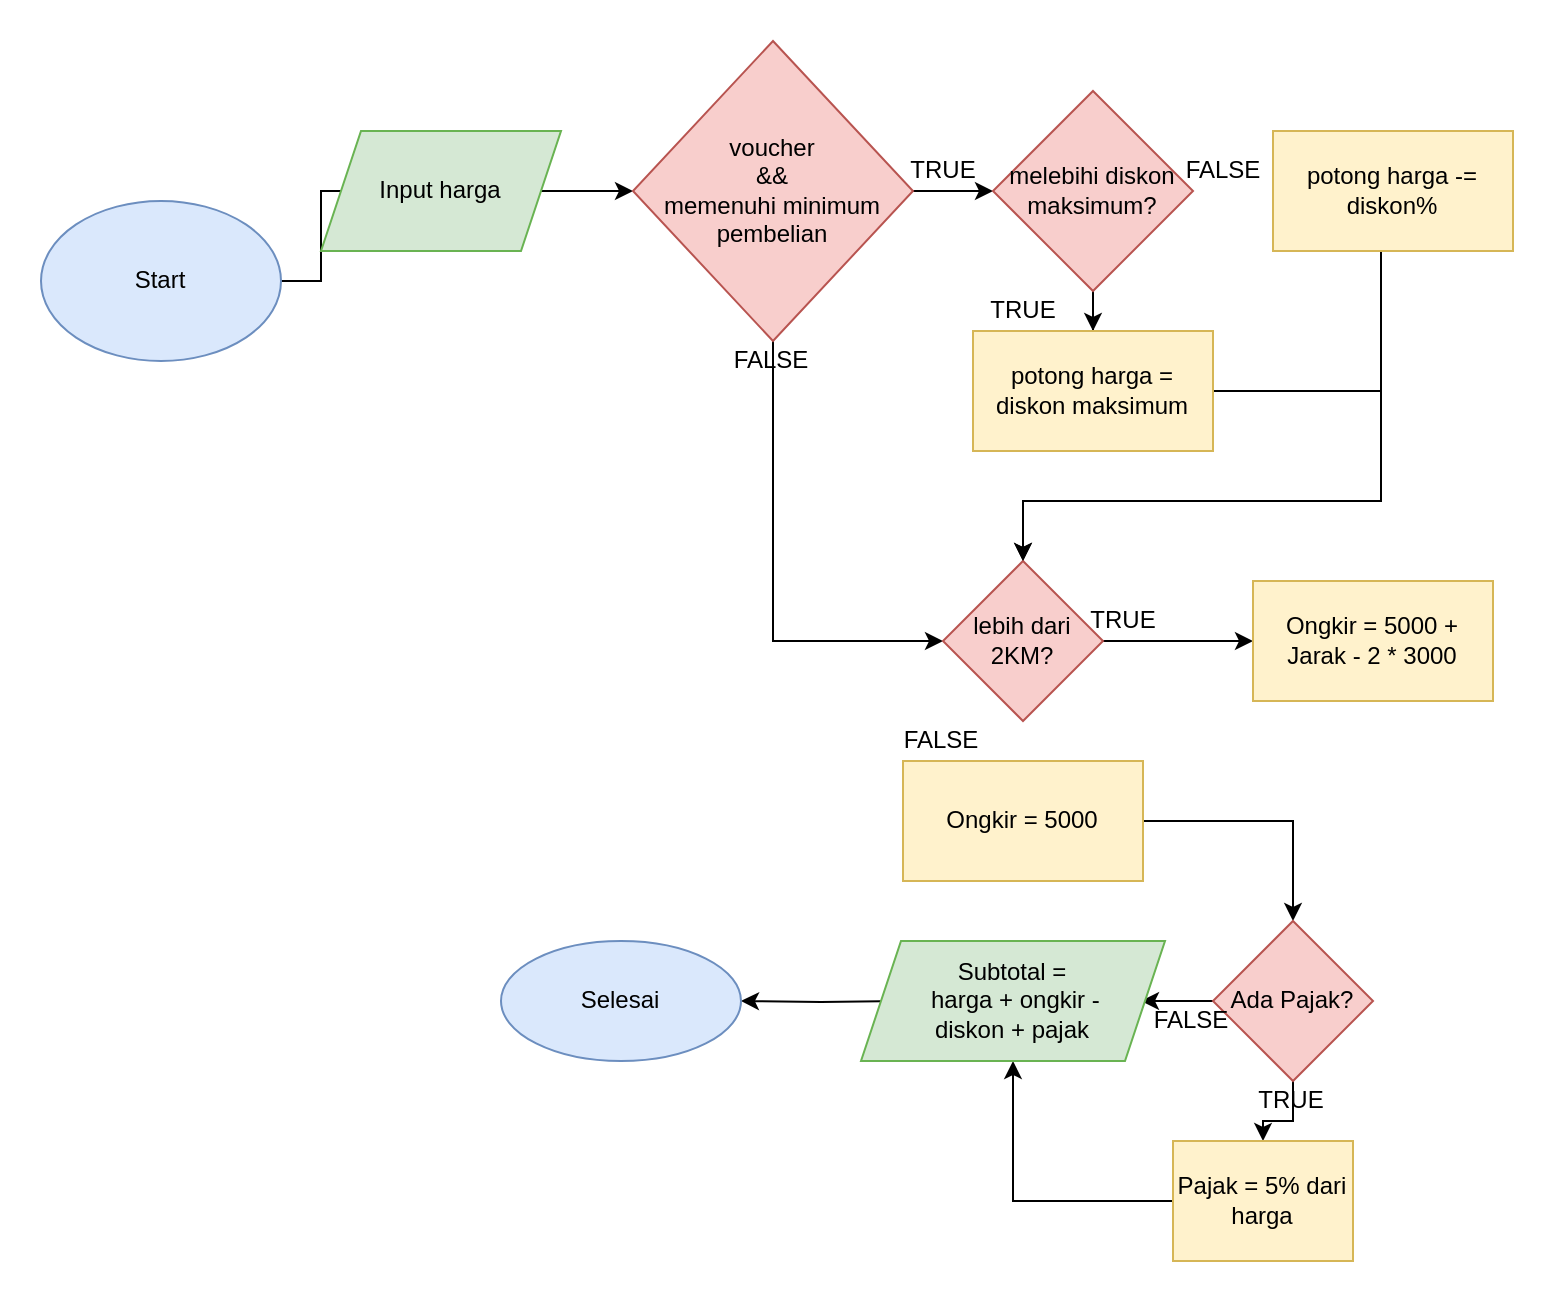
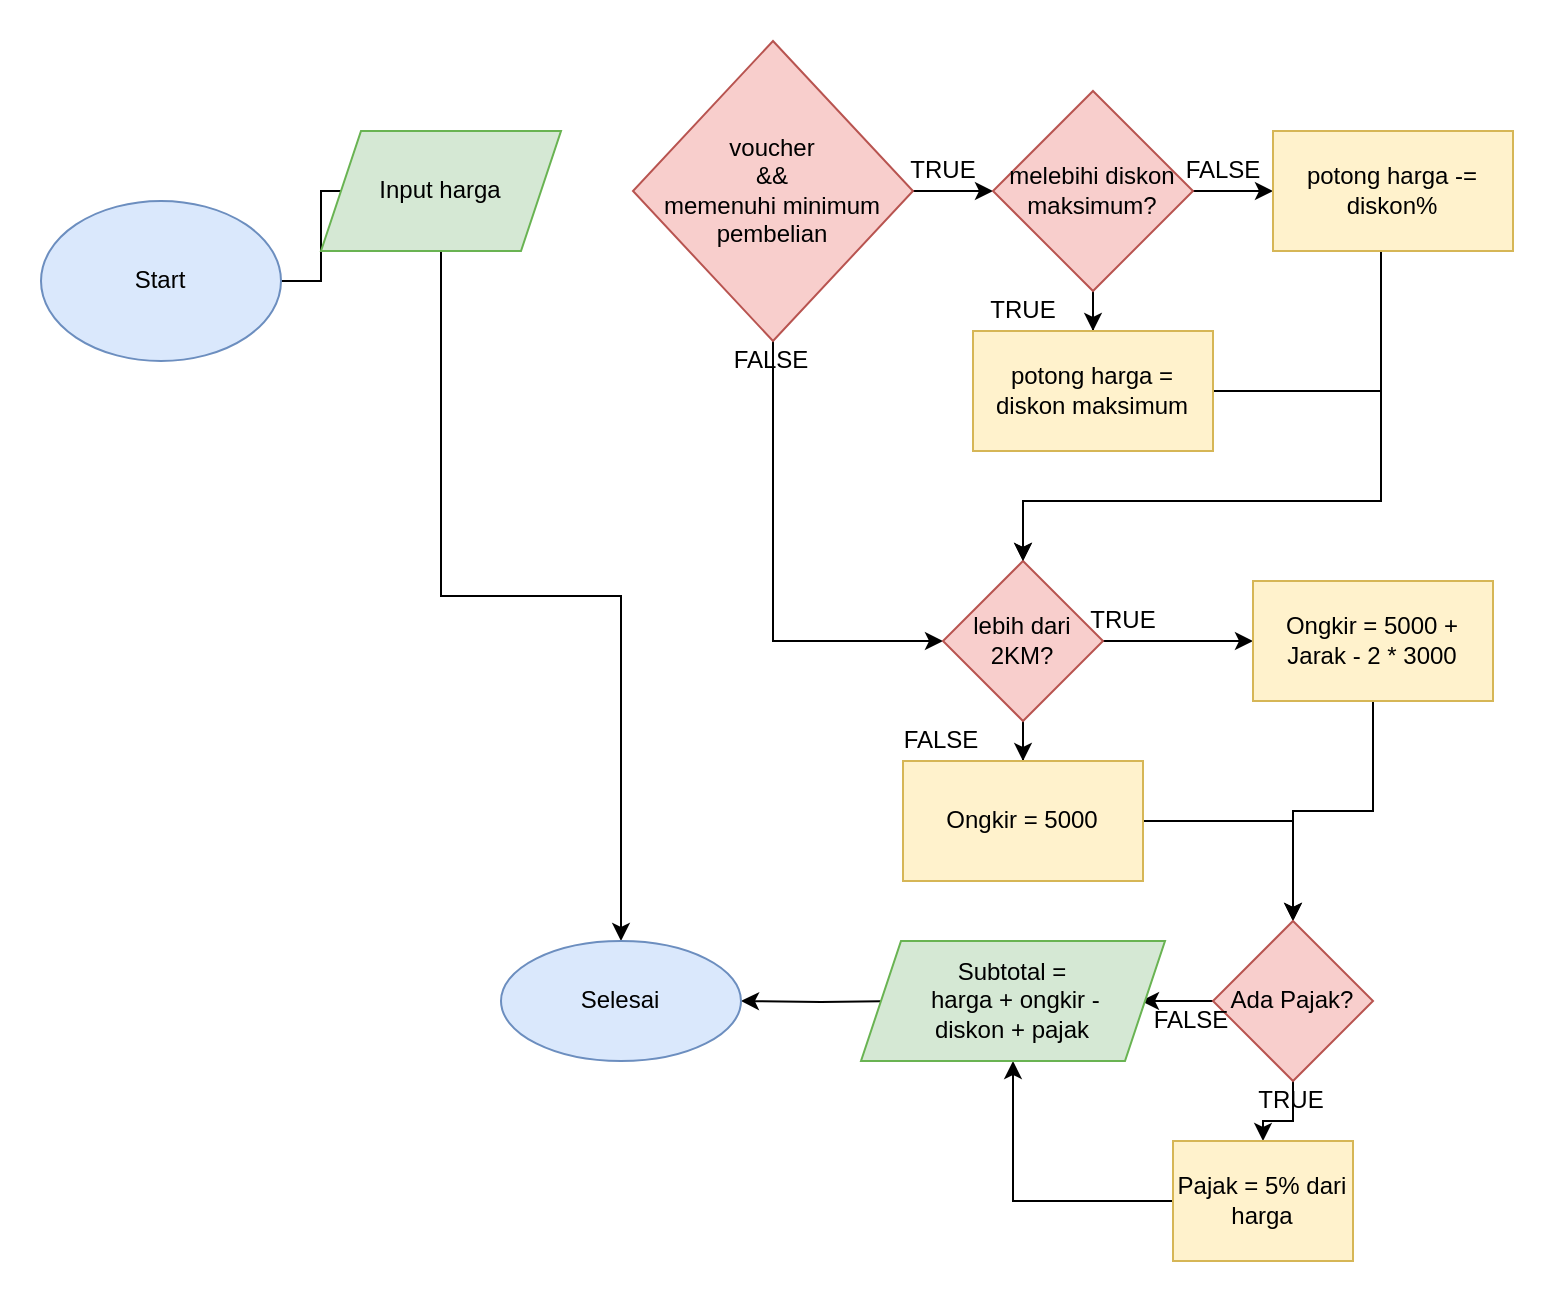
(588, 191) -> (524, 596)
none -> (1226, 191)
none -> (1023, 748)
none -> (1373, 799)
